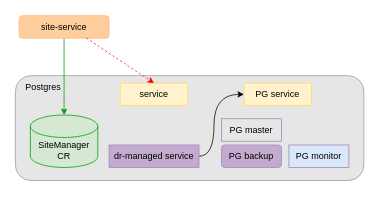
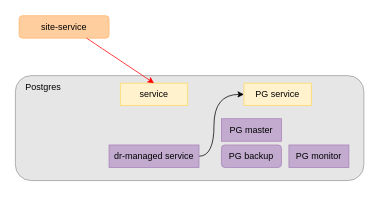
(119, 59) -> (119, 59)
(64, 108) -> none
(252, 130) -> (252, 130)
(64, 141) -> none
(319, 156) -> (319, 156)
